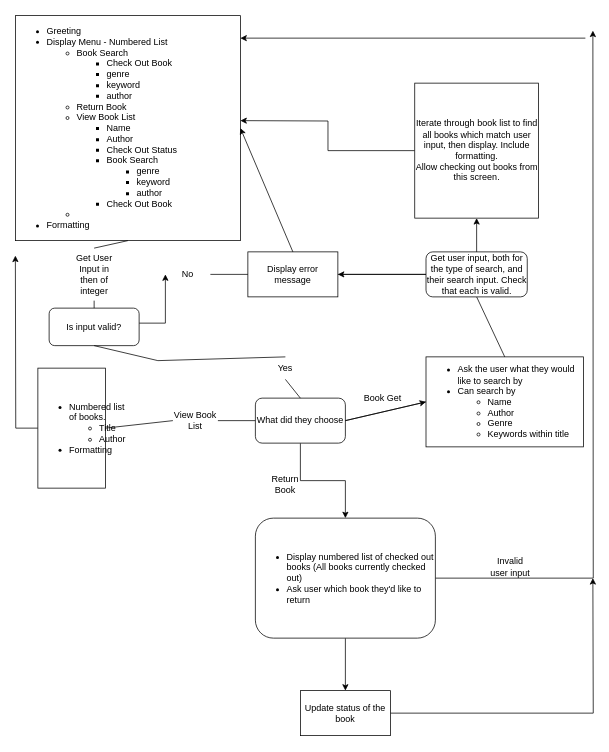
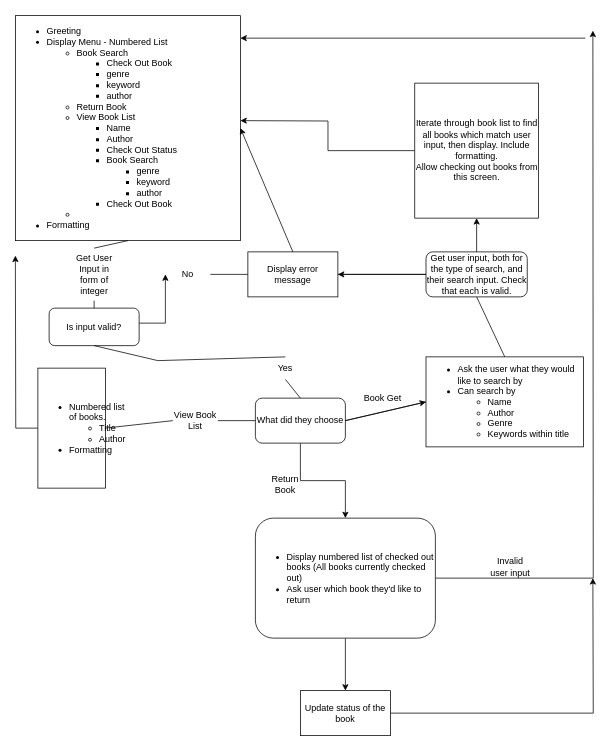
(95, 274) -> (95, 274)
